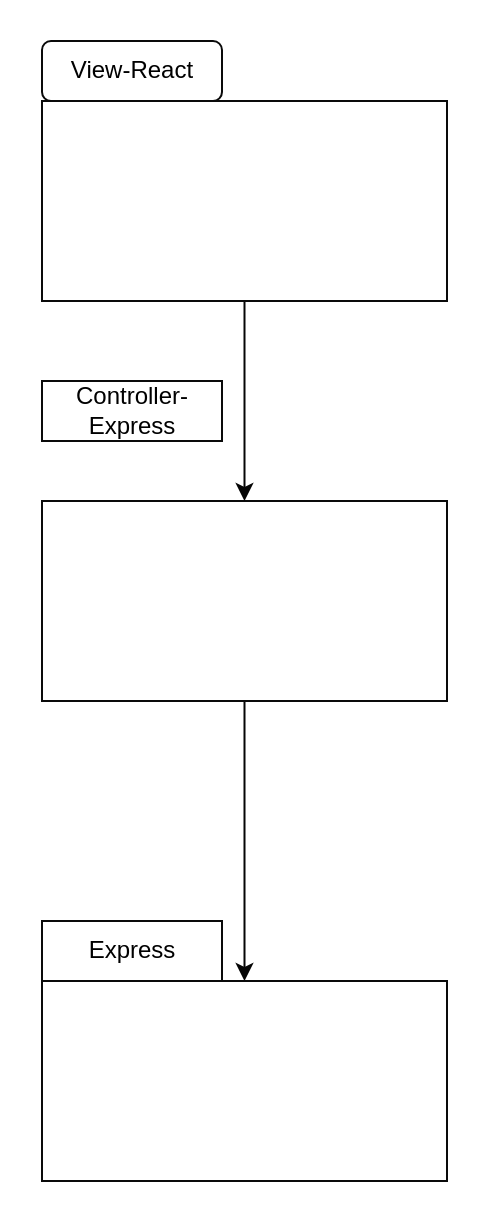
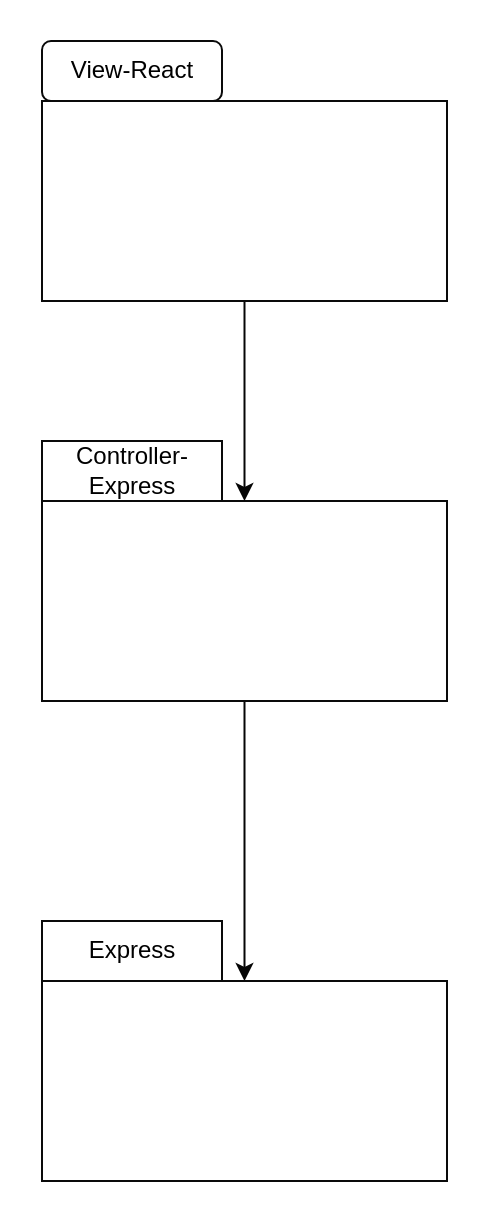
(132, 411) -> (132, 471)
